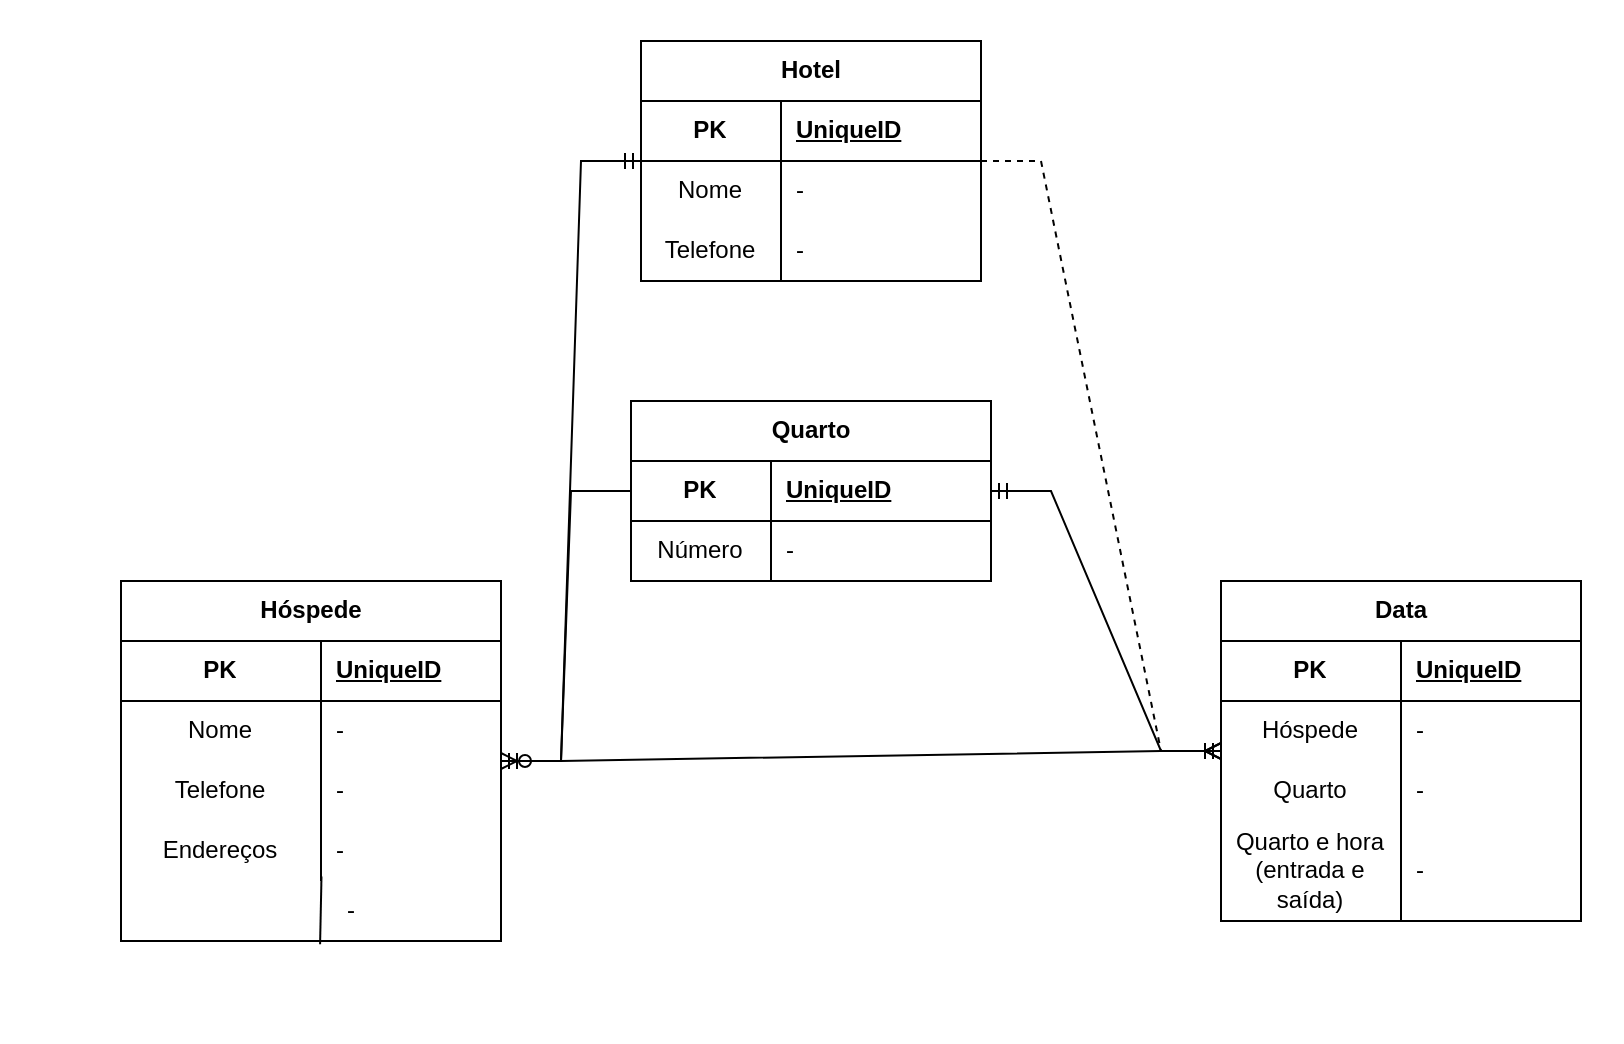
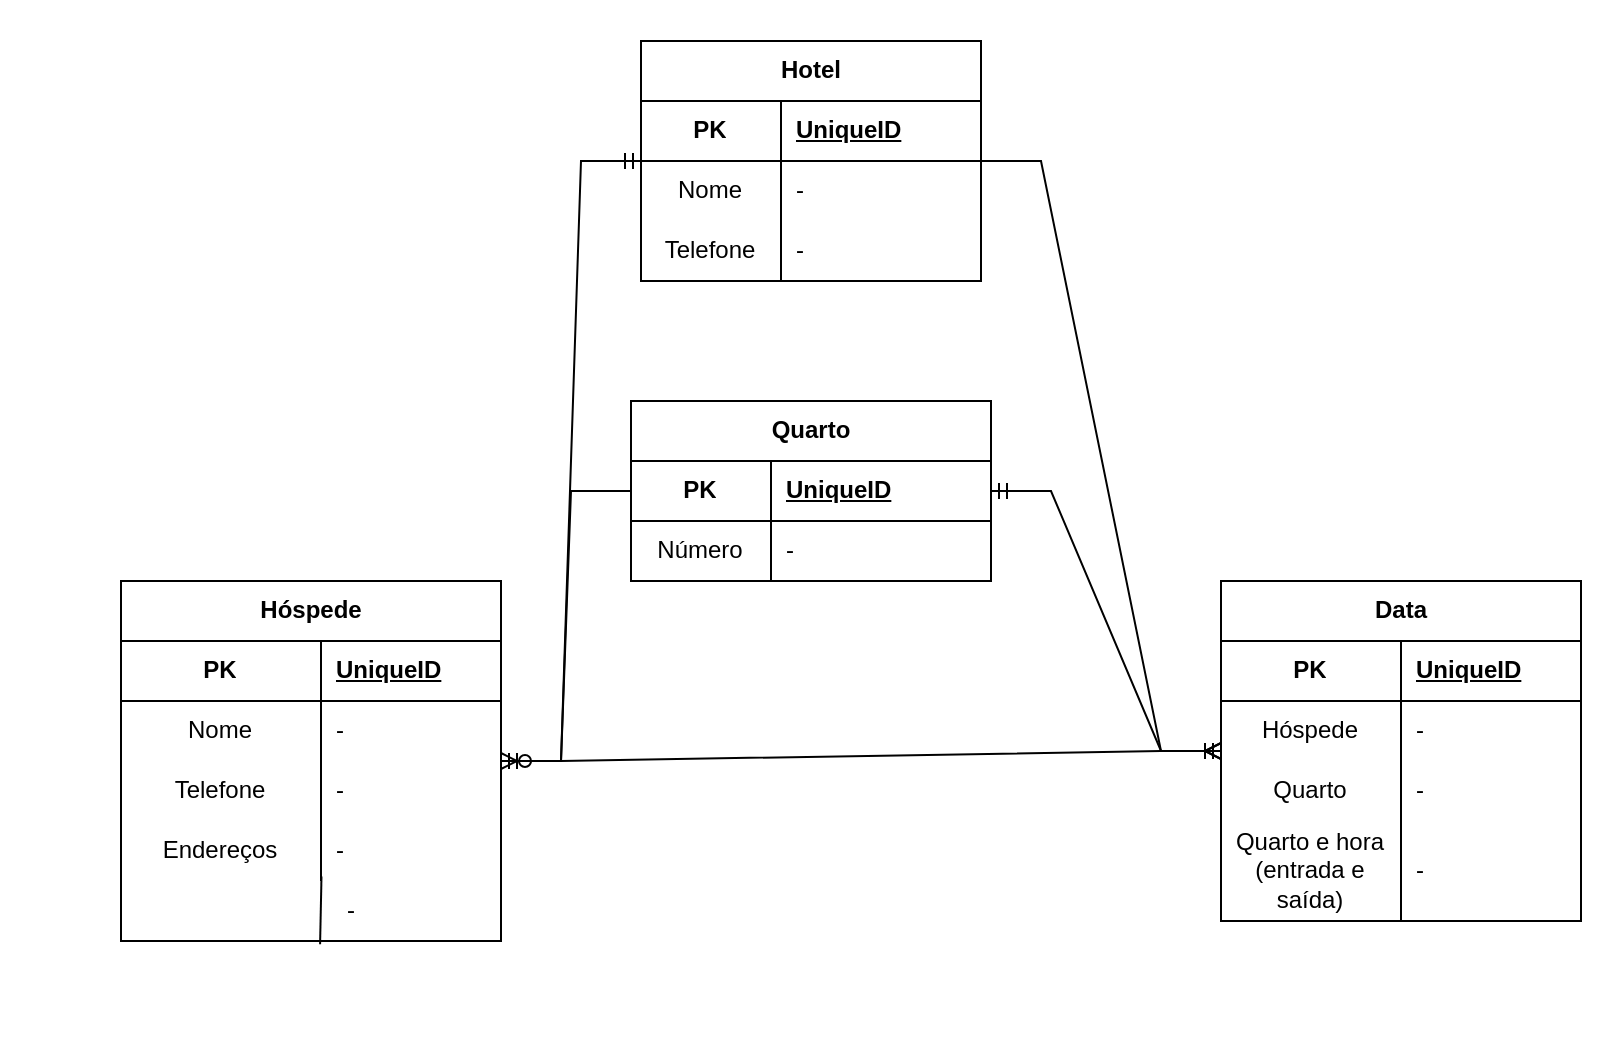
(1094, 420) -> (1094, 420)
